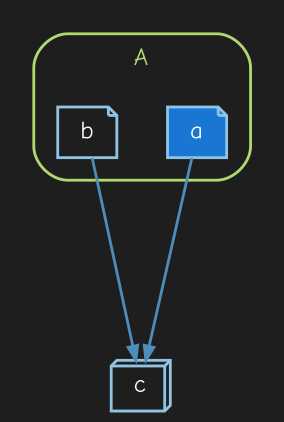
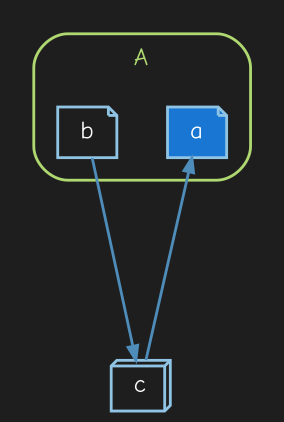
(171, 252) -> (167, 266)
